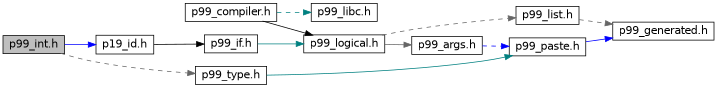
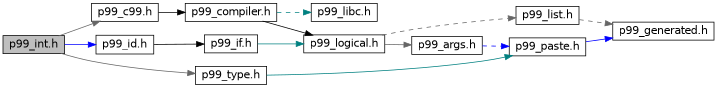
none -> (125, 12)
(125, 45) -> (125, 45)
(124, 66) -> (124, 66)
